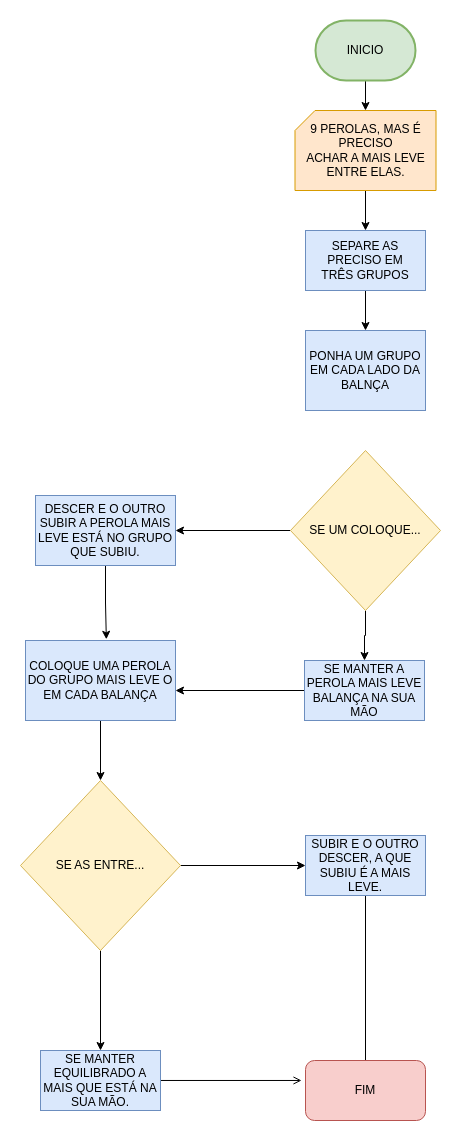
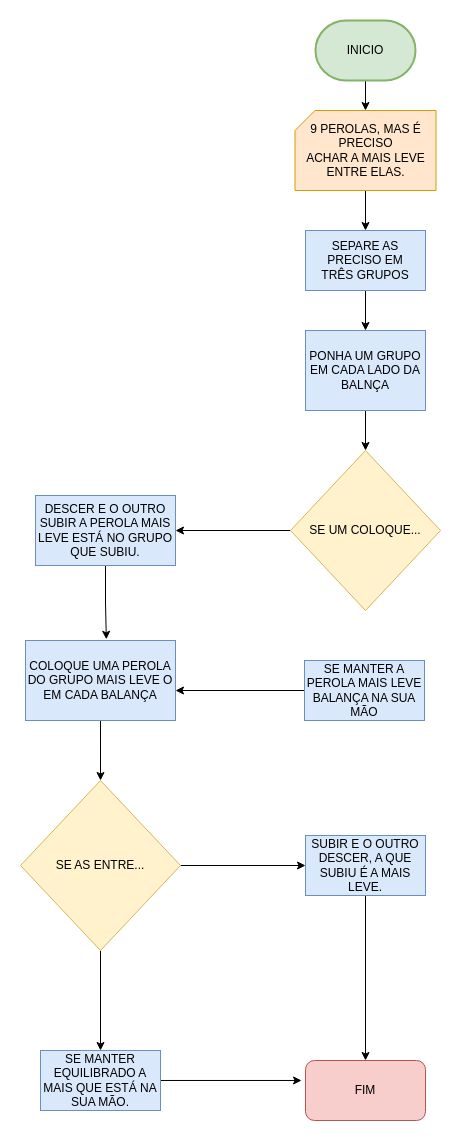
none -> (366, 427)
(366, 633) -> none
(366, 1054) -> (366, 1052)
(295, 1080) -> (293, 1080)
